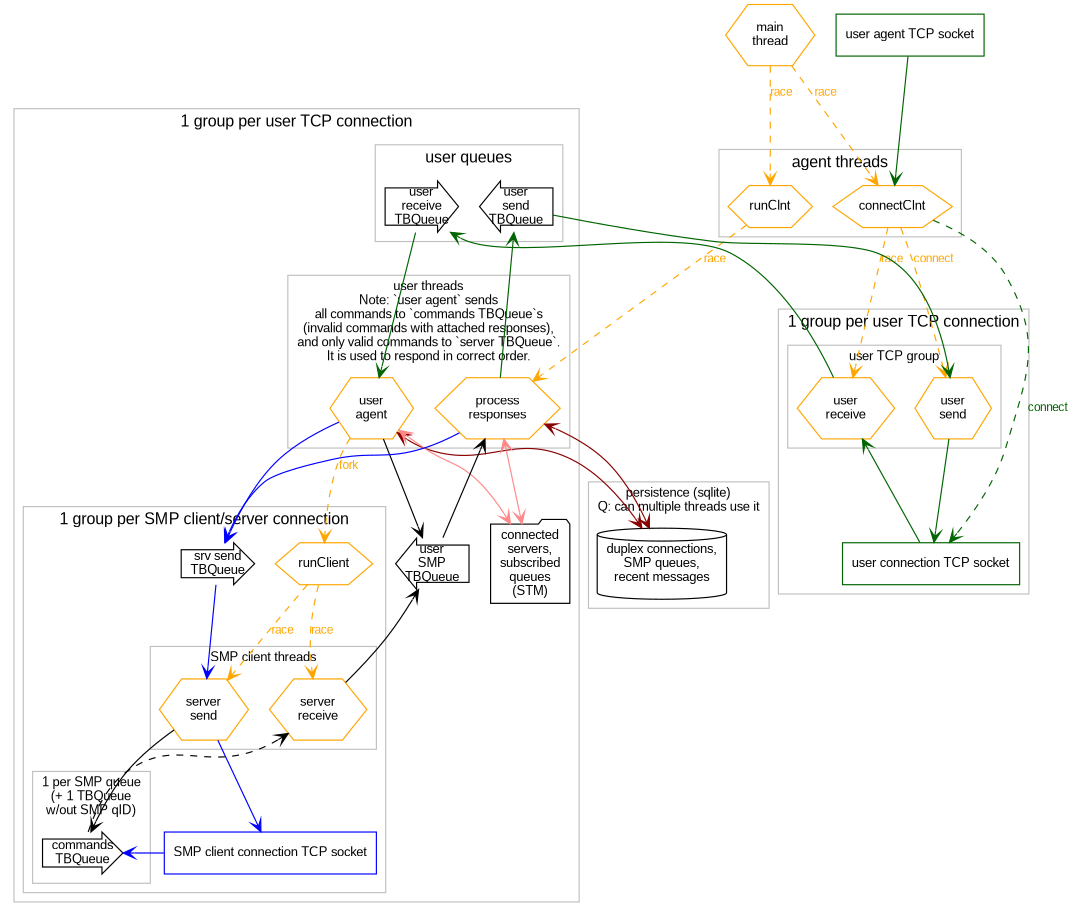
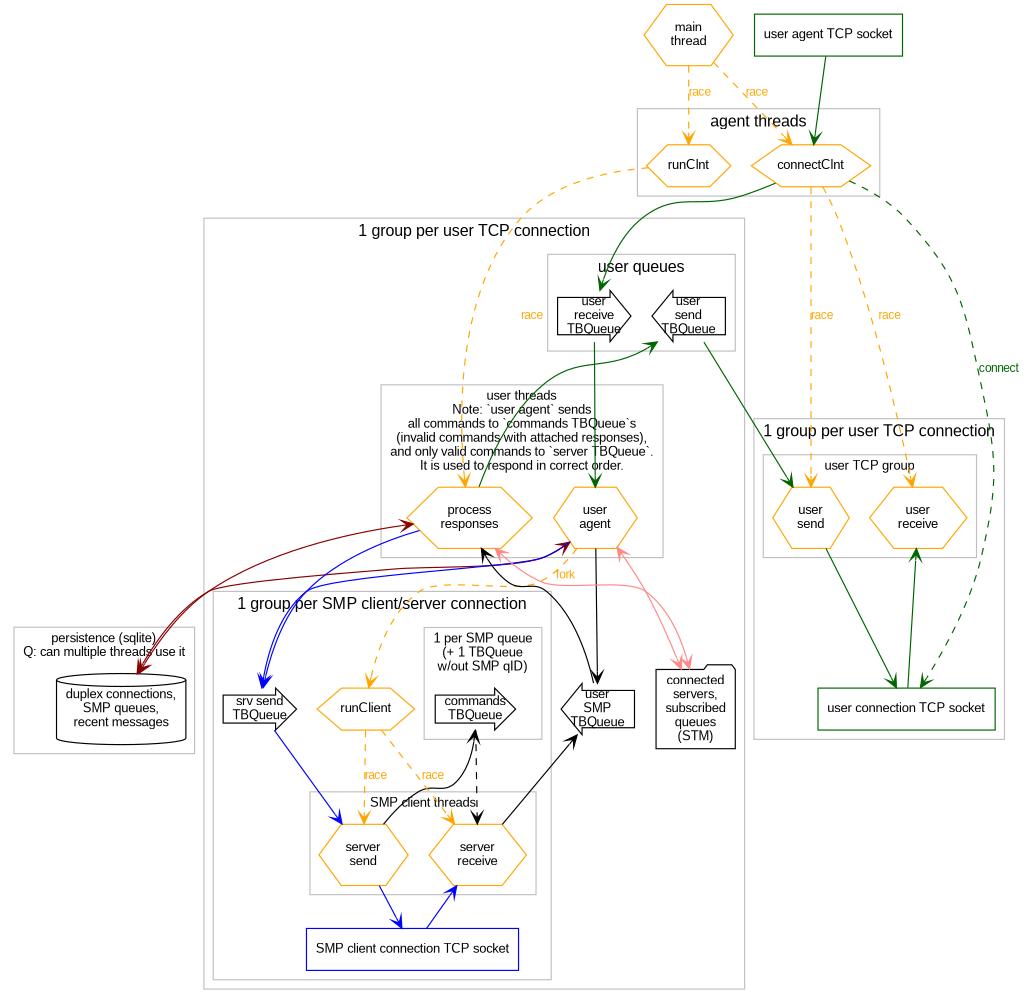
(667, 243) -> (672, 204)
(934, 260) -> (822, 316)
(143, 853) -> (438, 912)
